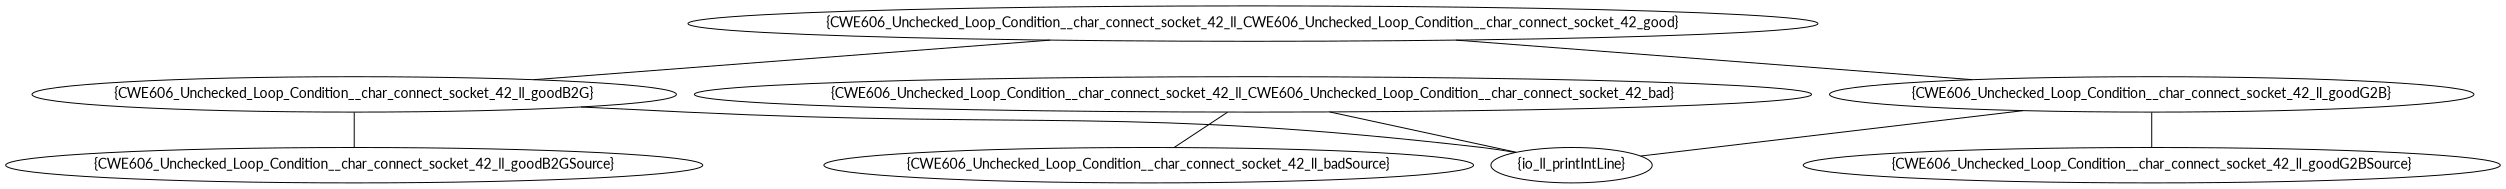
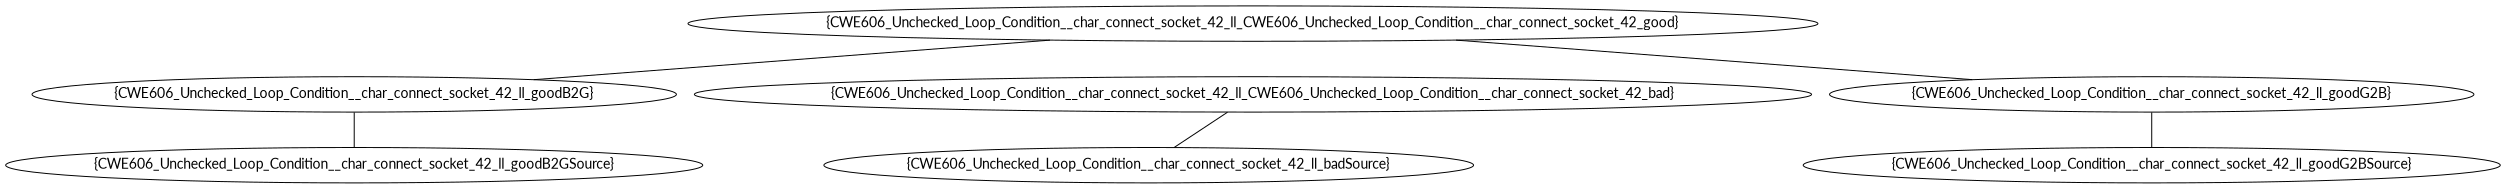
(1572, 165) -> none
